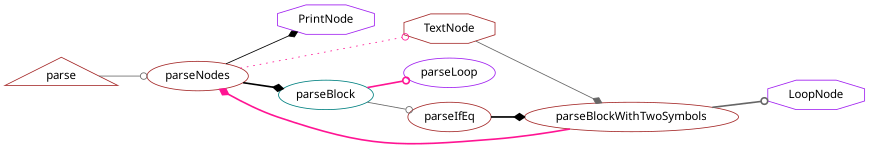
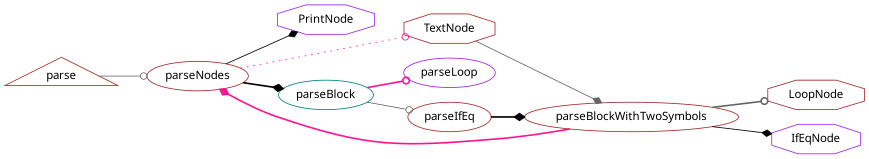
(816, 95) -> (816, 95)
none -> (816, 139)
